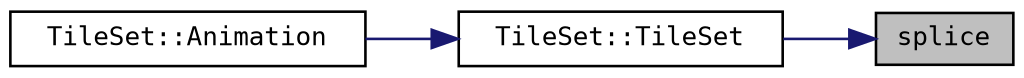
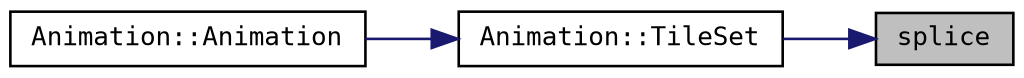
(188, 39) -> (188, 39)
(621, 39) -> (621, 39)
